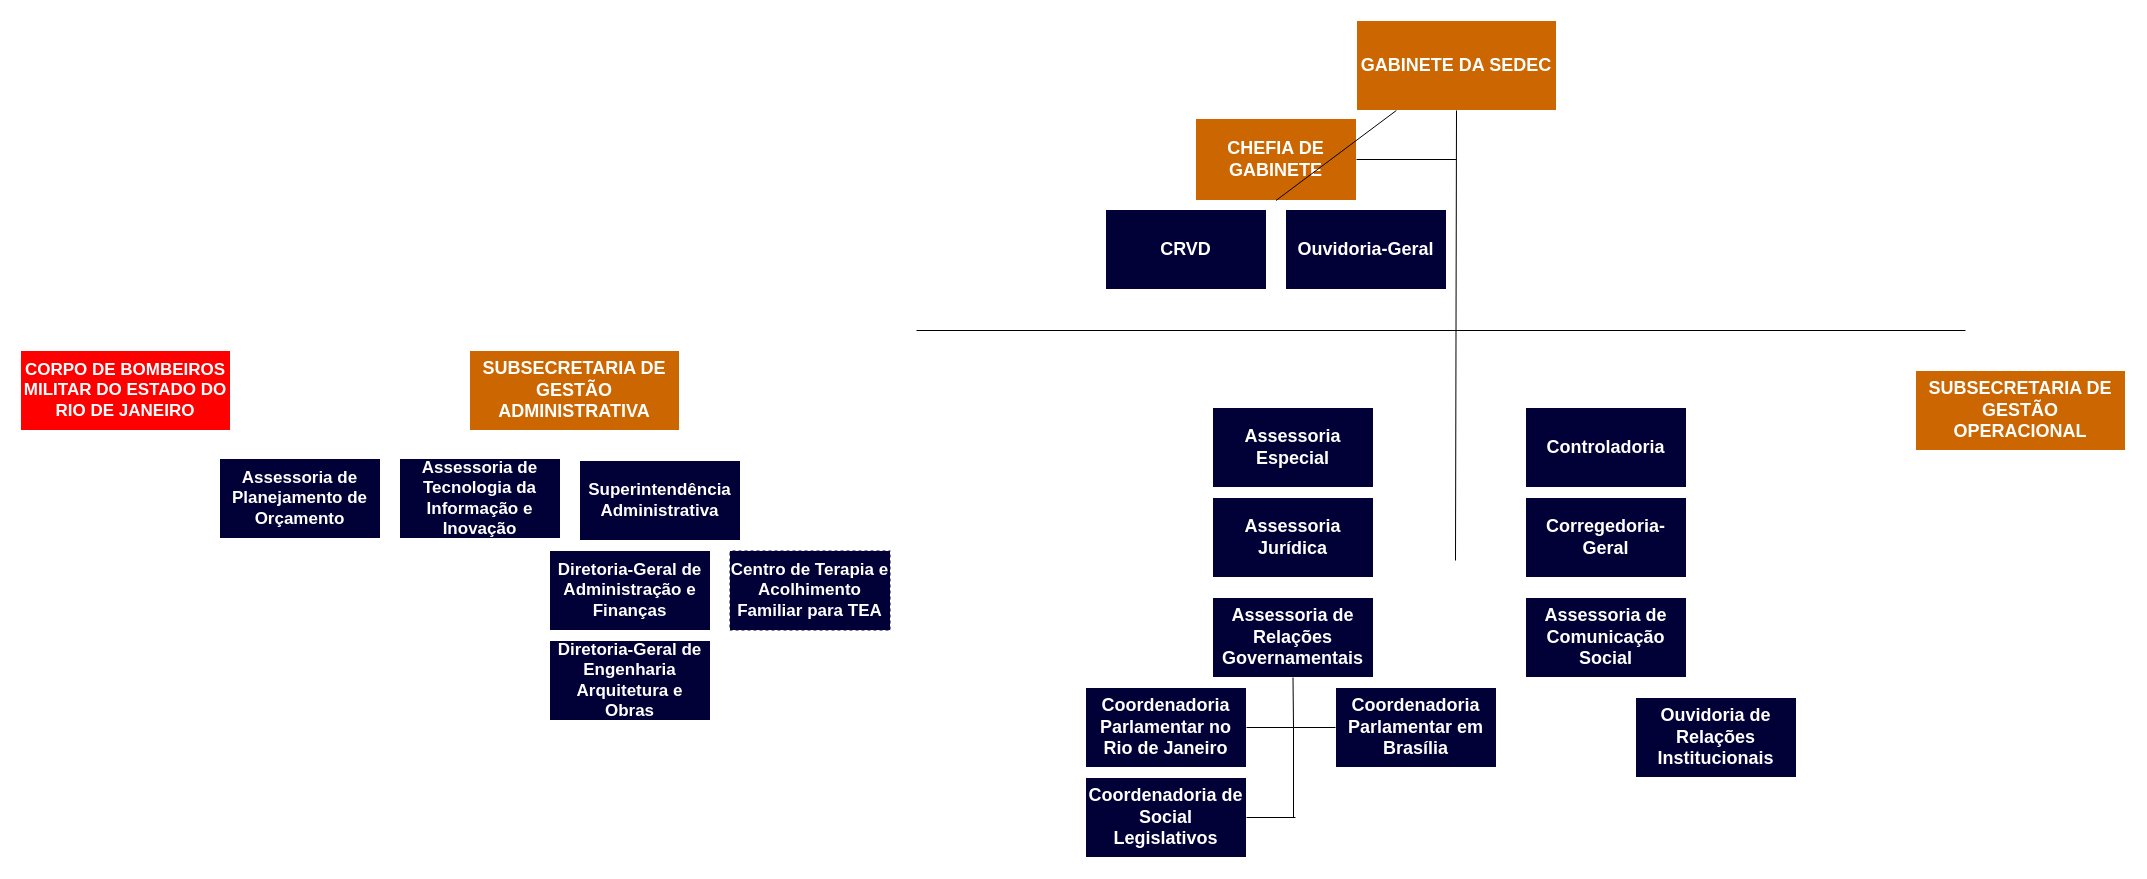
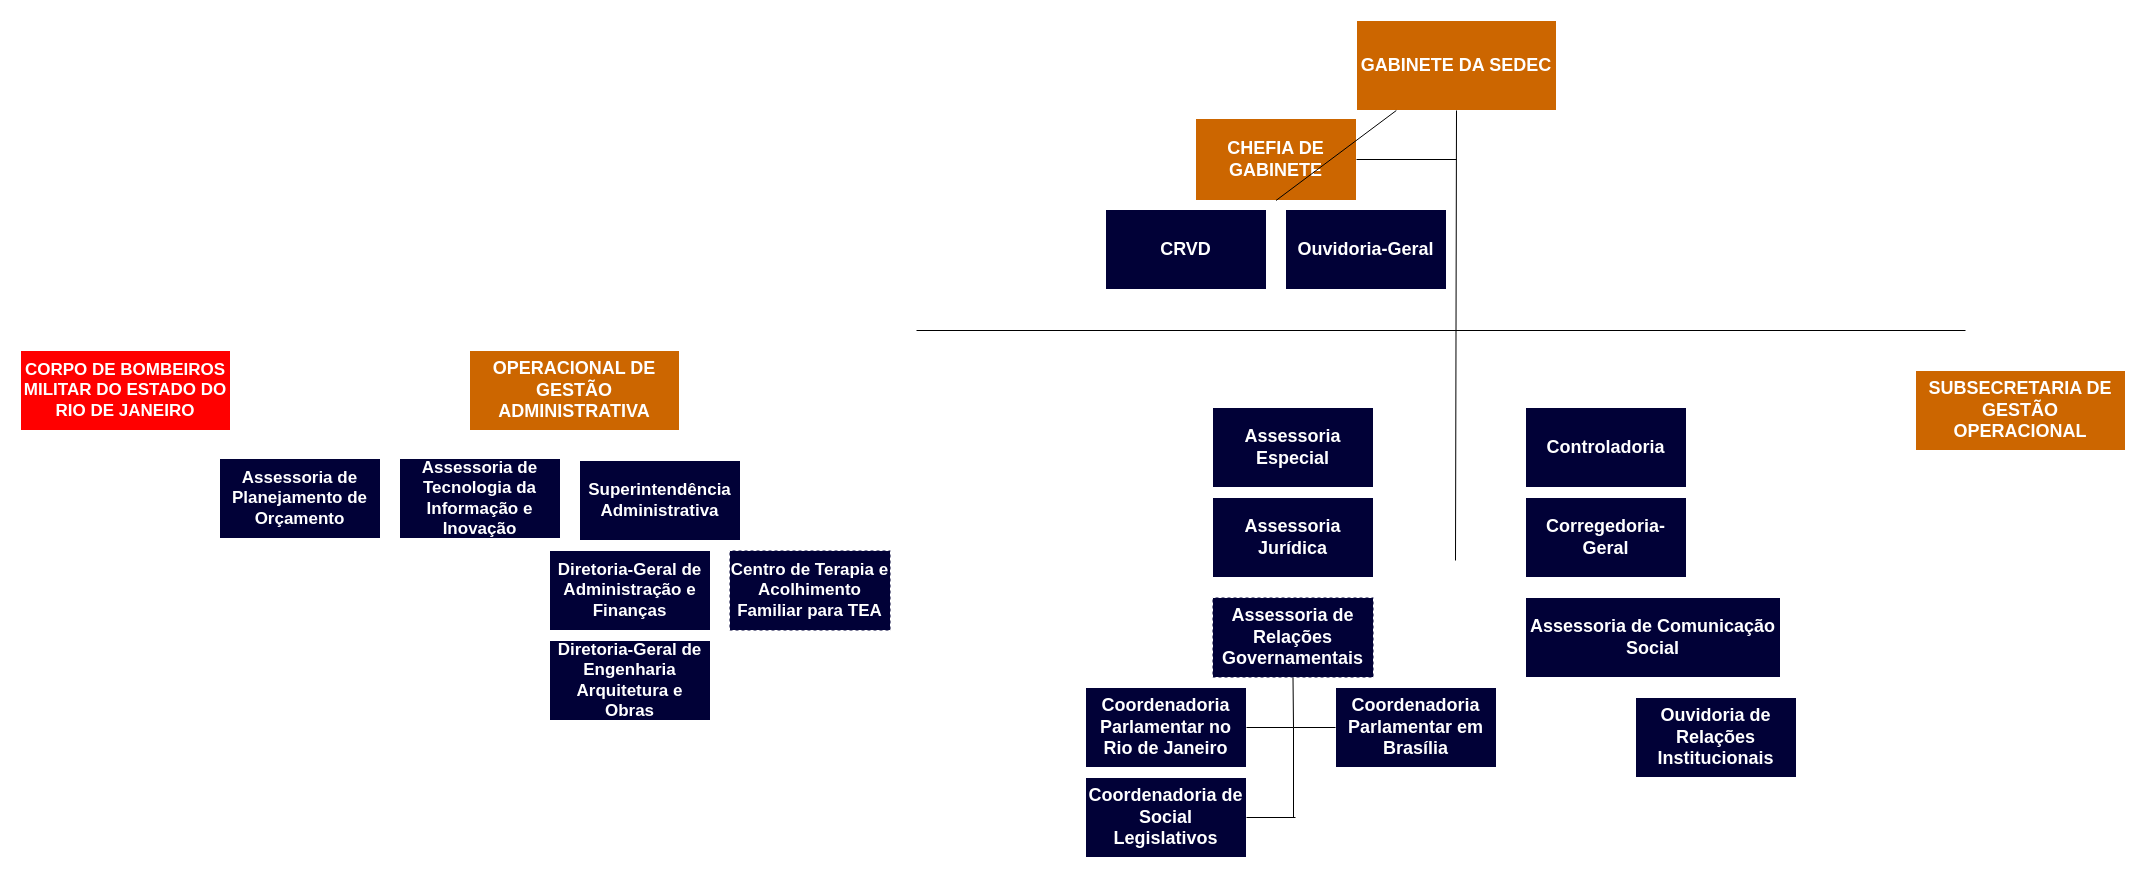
(575, 391) -> (575, 391)
(1293, 638) -> (1293, 638)
(1606, 638) -> (1653, 638)
